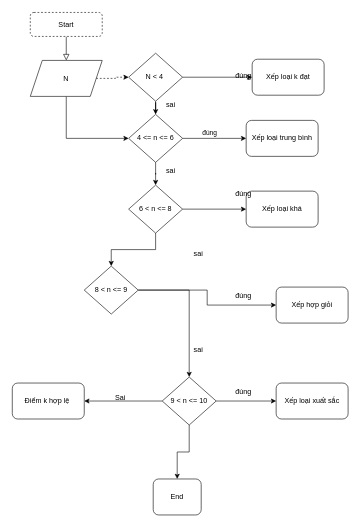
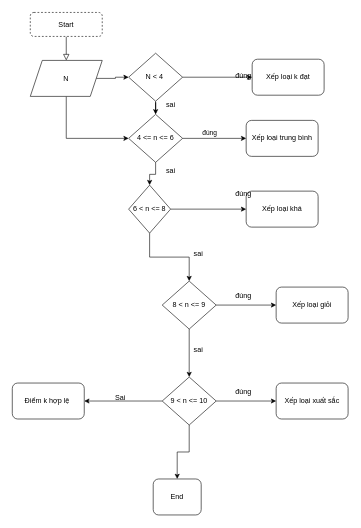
(110, 78) -> (110, 78)
(156, 209) -> (150, 209)
(111, 290) -> (189, 305)
(312, 305) -> (312, 305)
